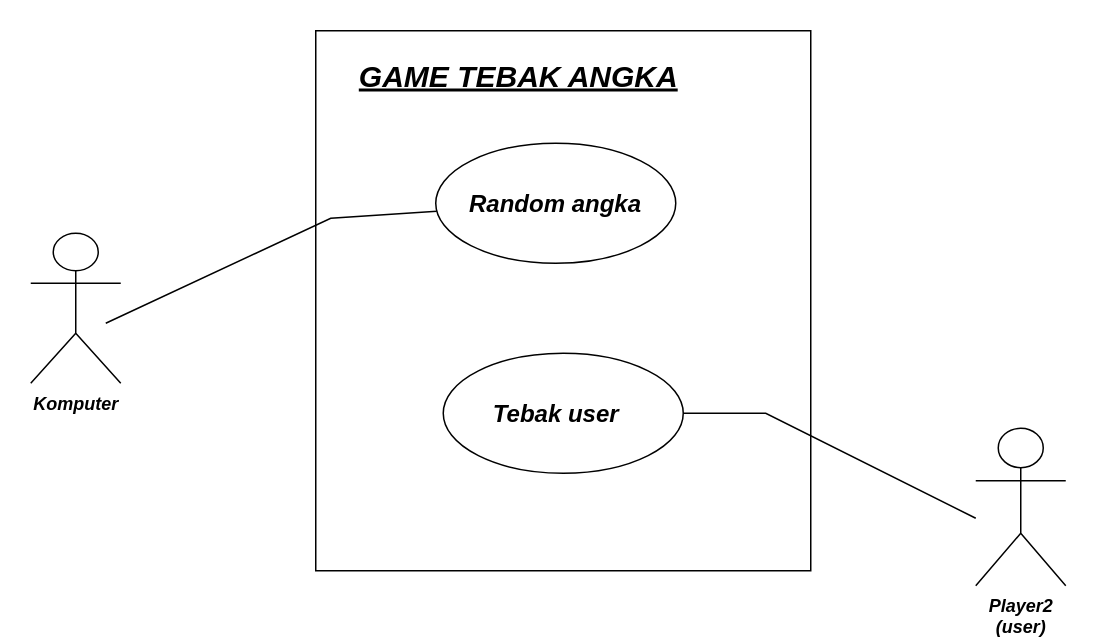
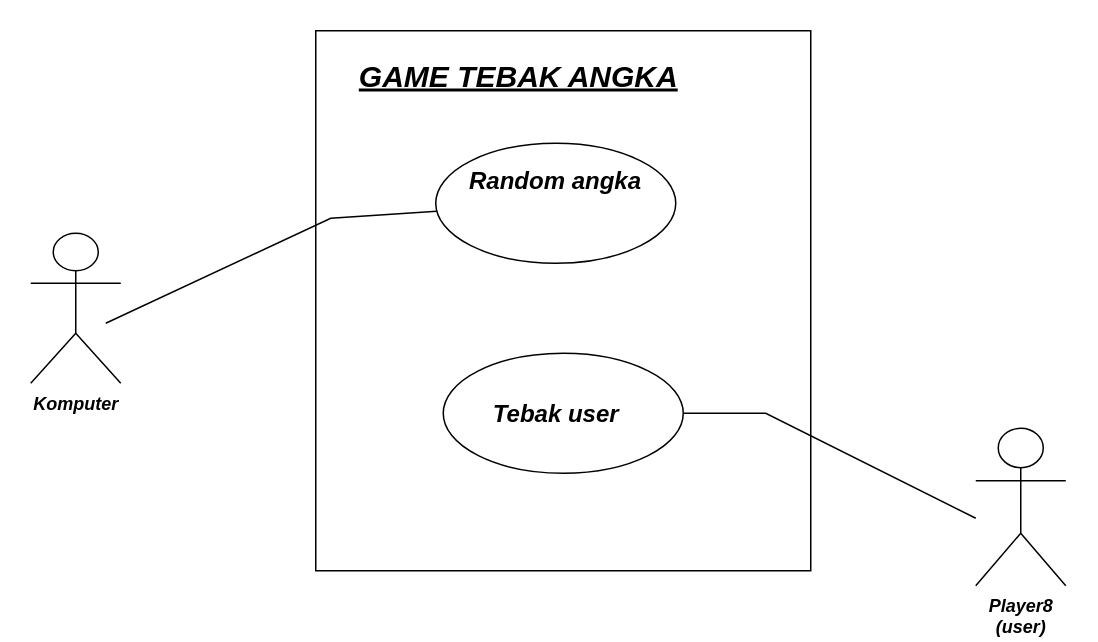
(556, 203) -> (556, 181)
(1022, 618) -> (1022, 618)
